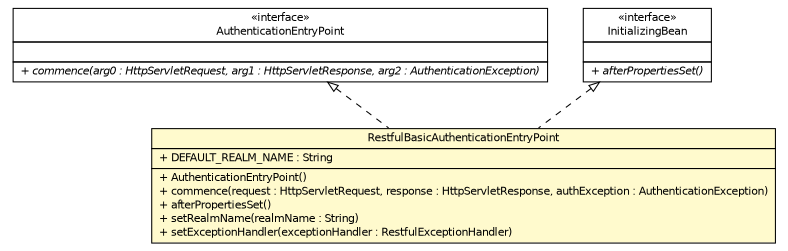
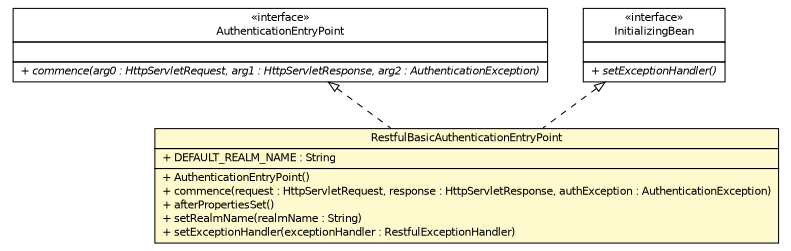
(647, 71) -> (654, 71)
